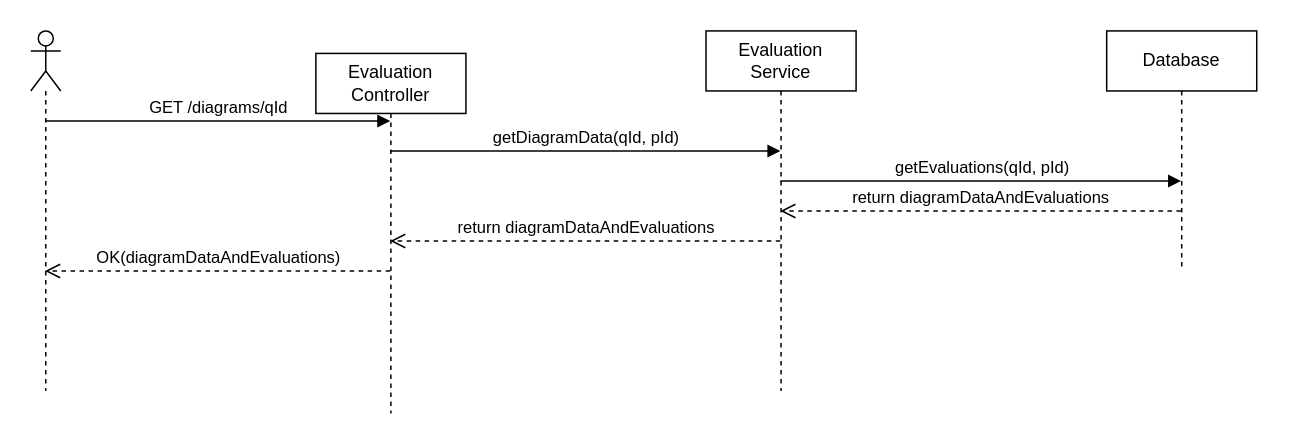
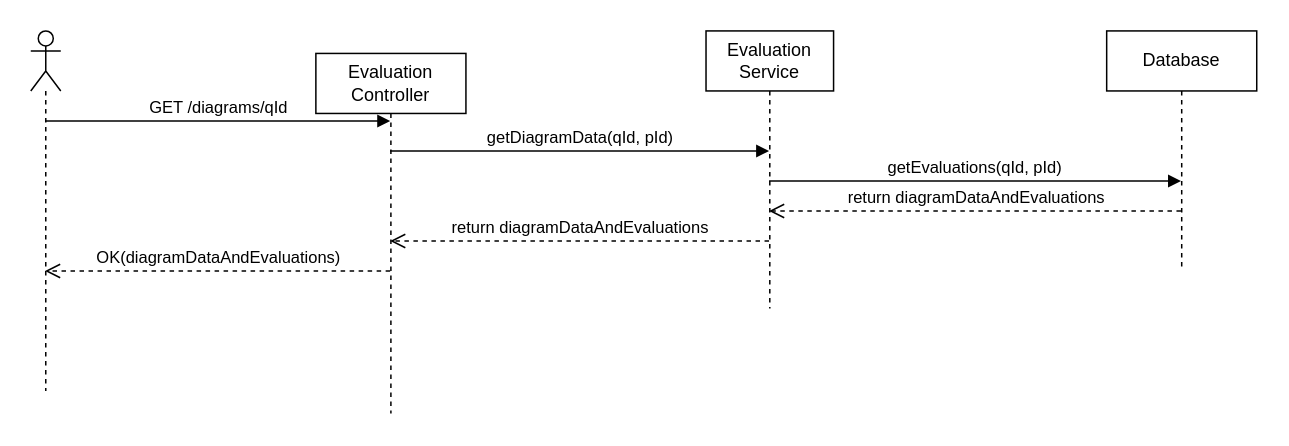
(781, 211) -> (770, 170)
